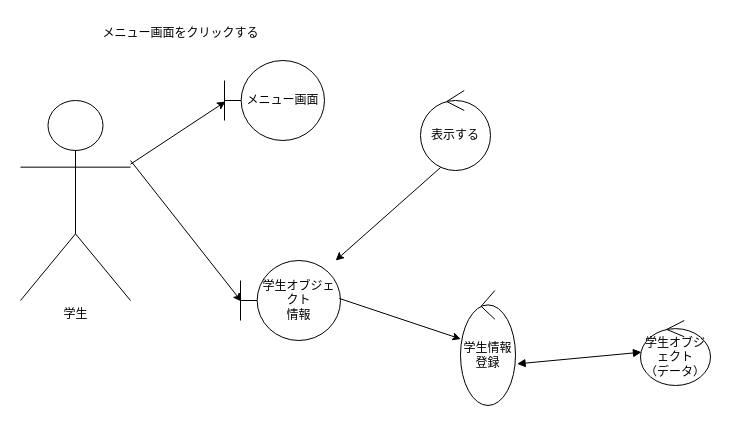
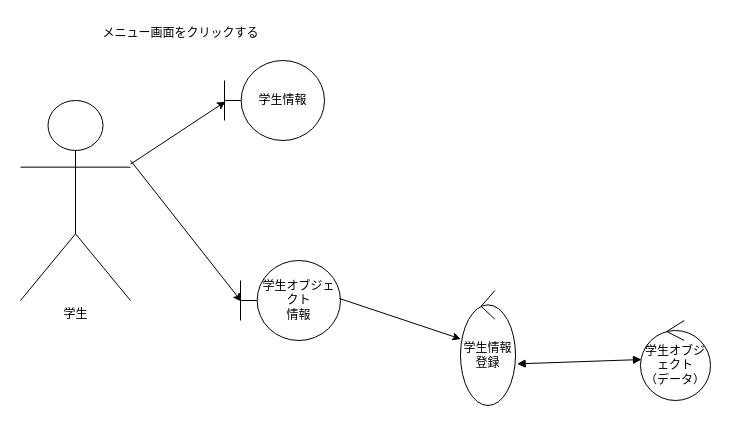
(283, 101) -> (283, 101)
(456, 131) -> none
(391, 212) -> none
(676, 353) -> (676, 361)
